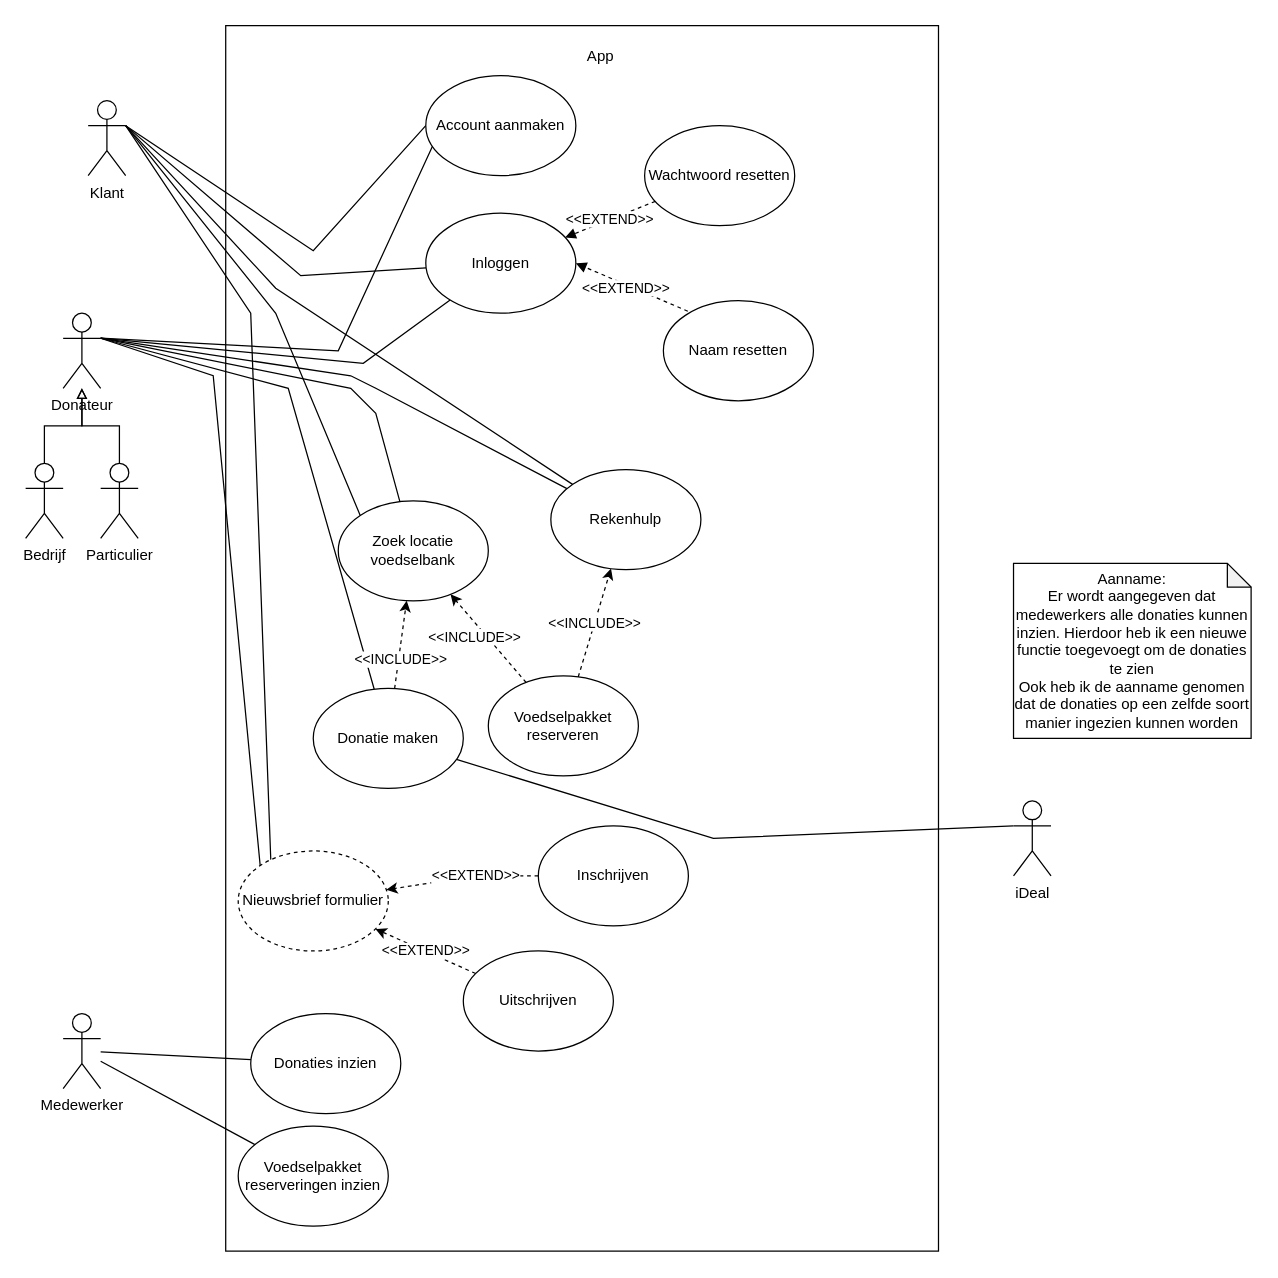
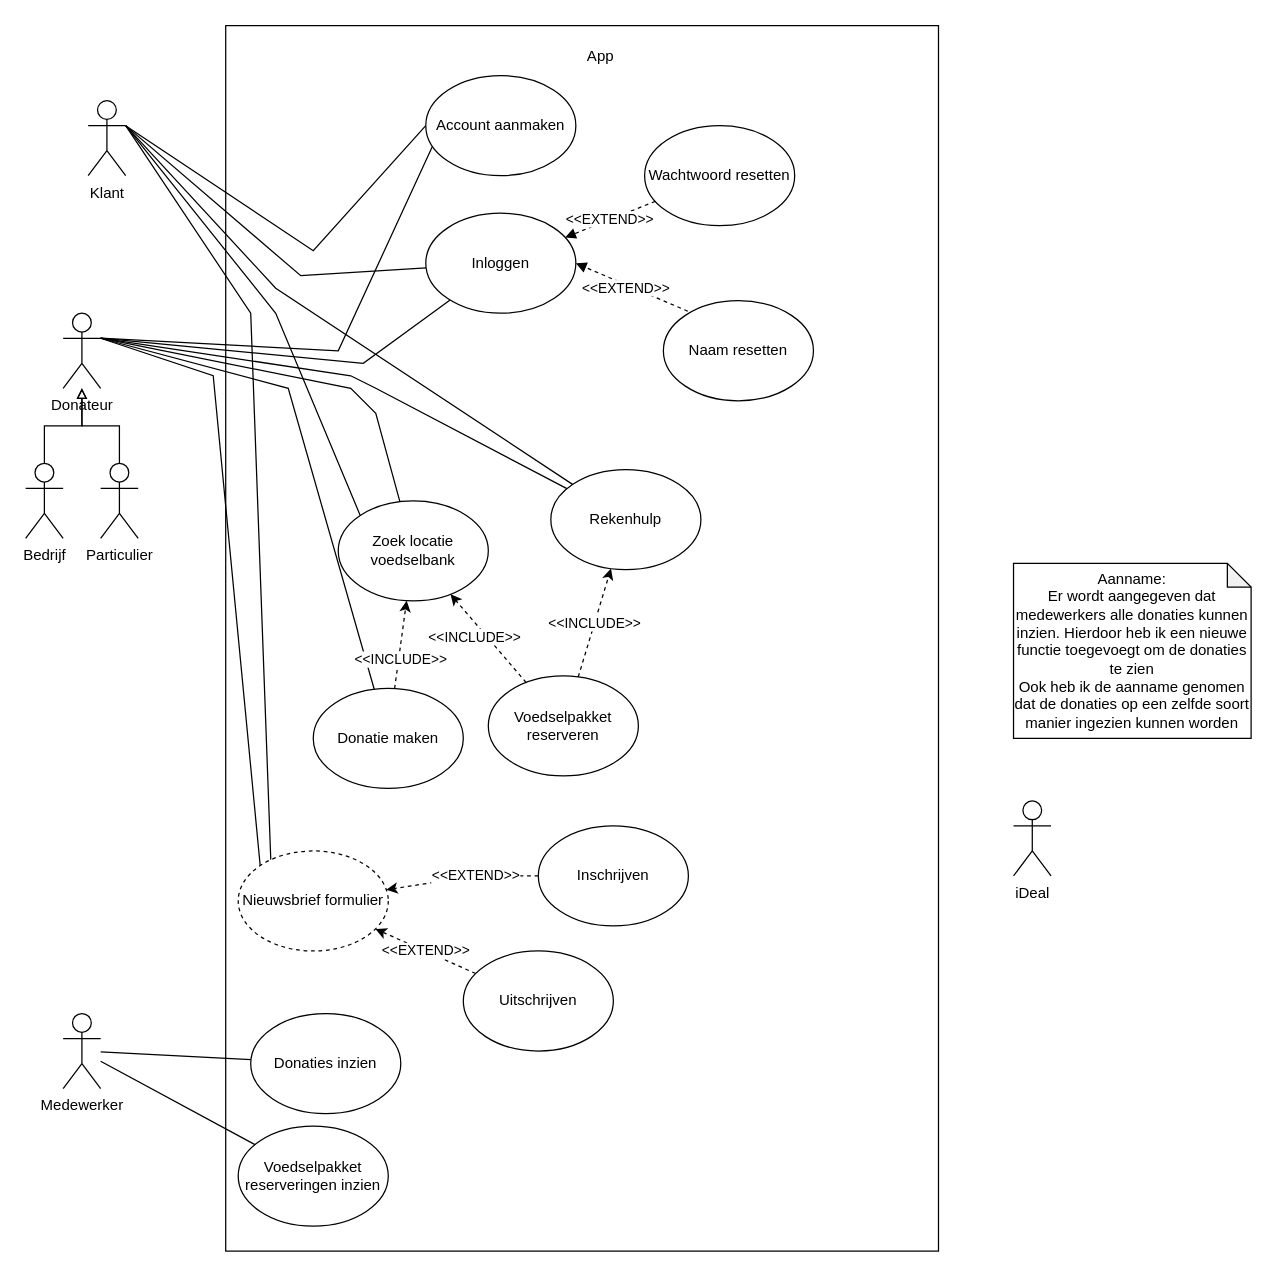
(729, 837) -> none
